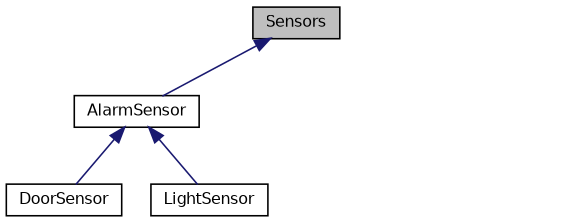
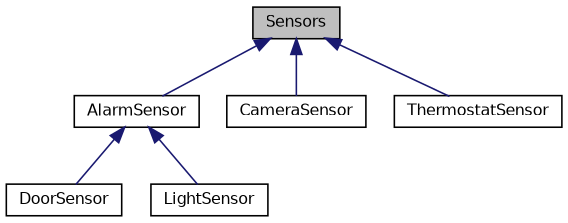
none -> (296, 111)
none -> (478, 111)
